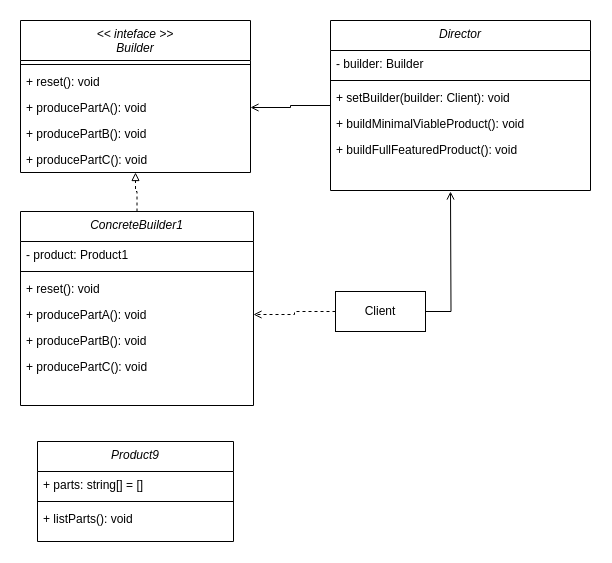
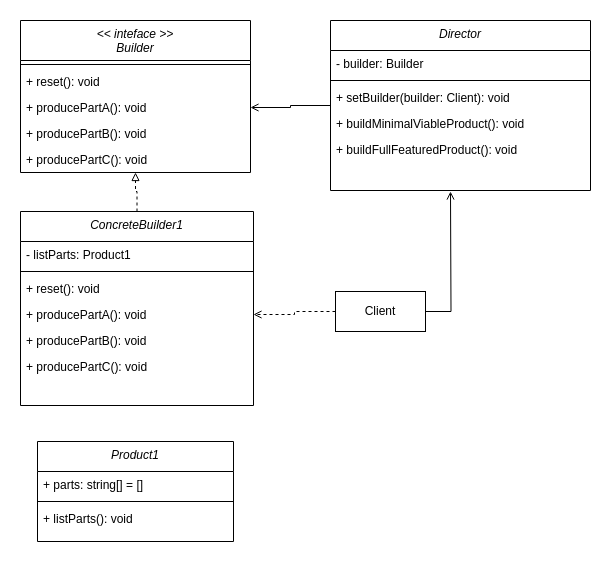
(87, 255) -> (90, 255)
(135, 455) -> (135, 455)
